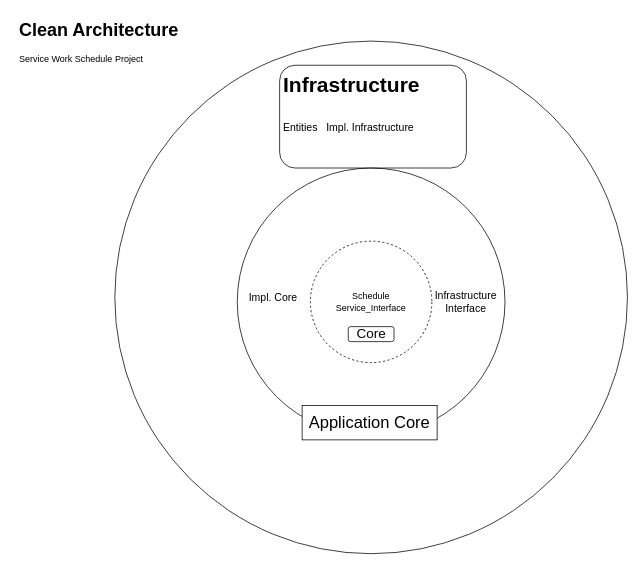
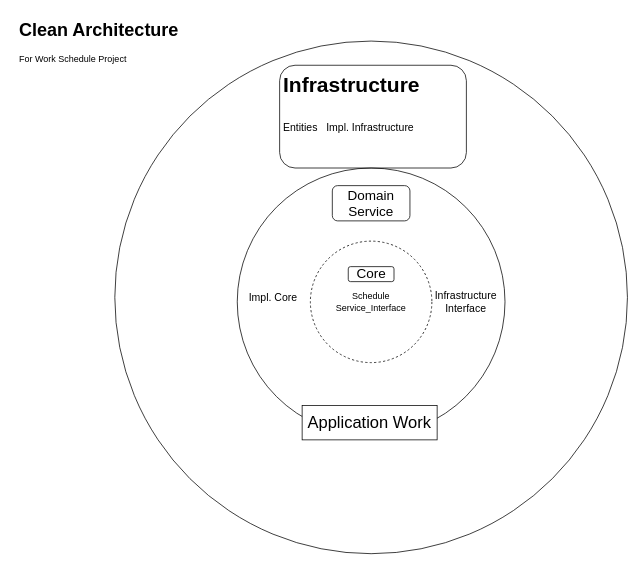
(86, 19) -> (77, 19)
none -> (371, 203)
(371, 334) -> (371, 274)
(369, 423) -> (369, 423)
